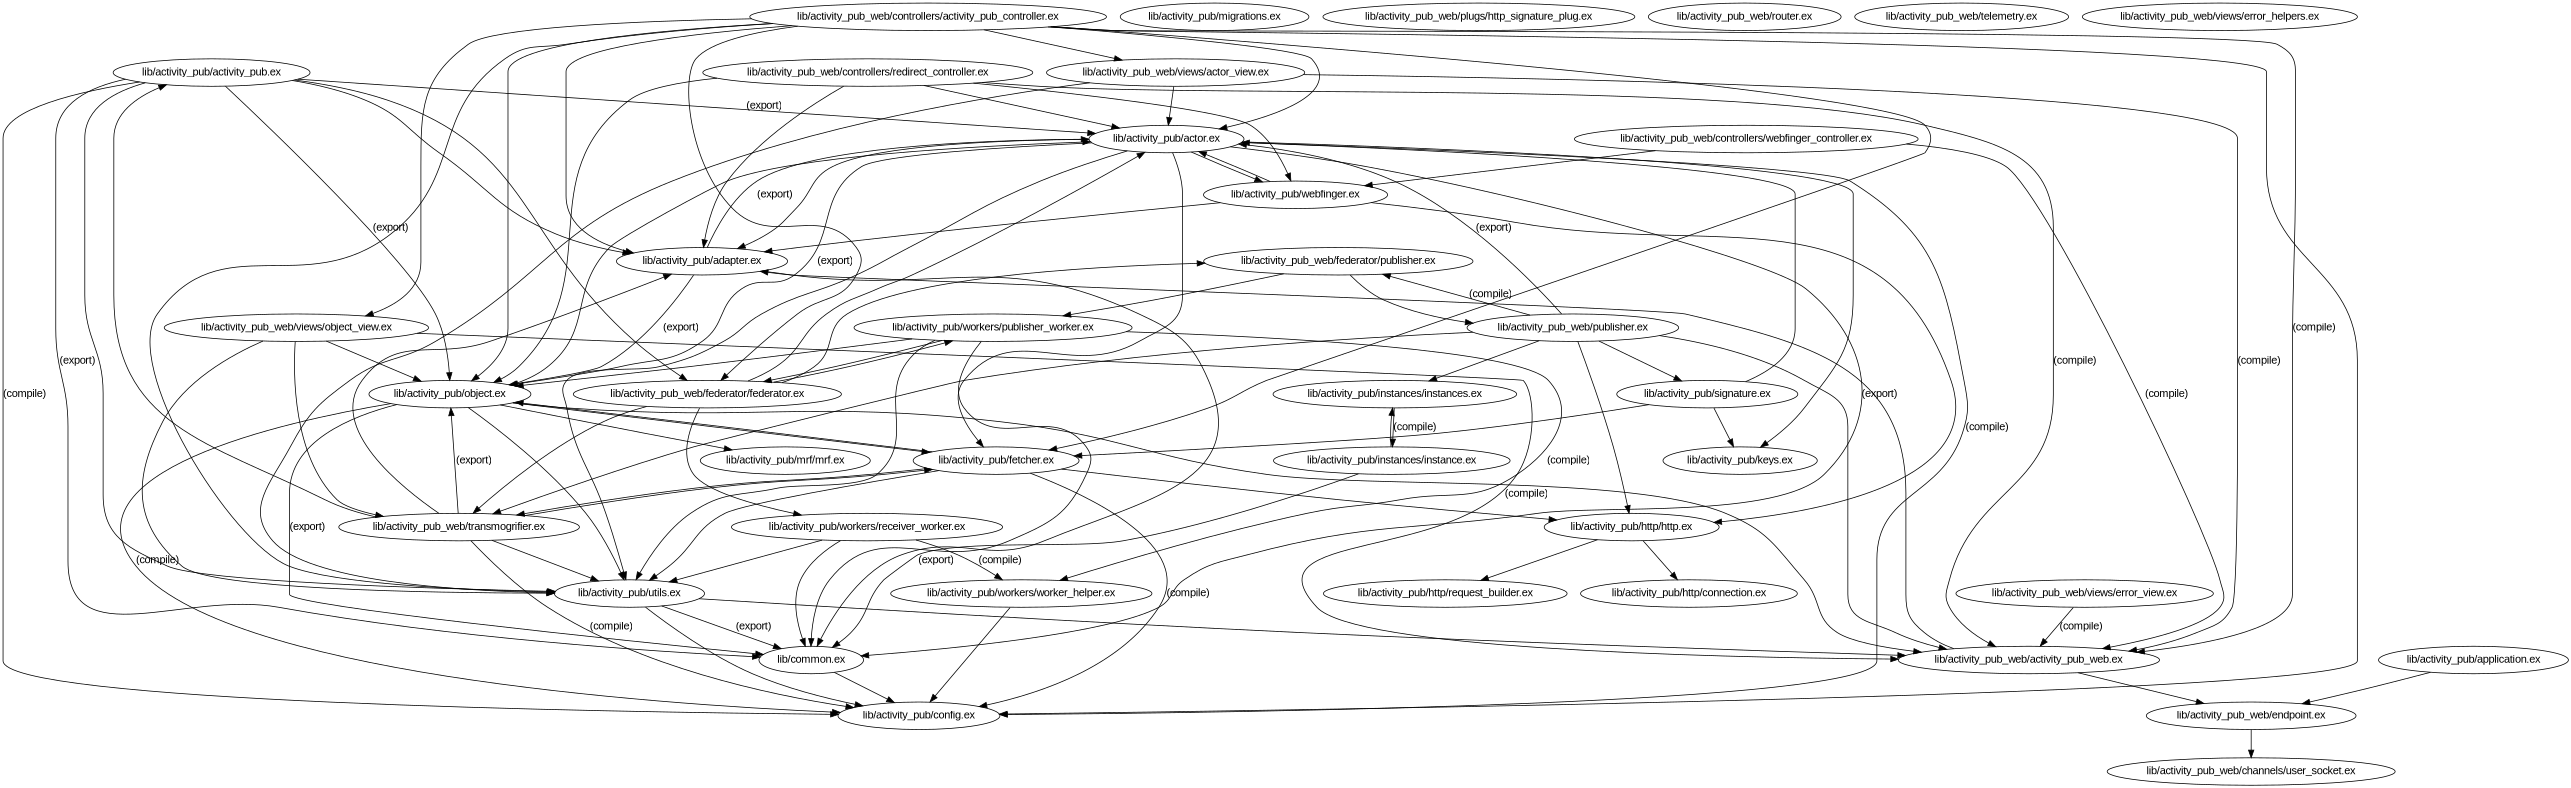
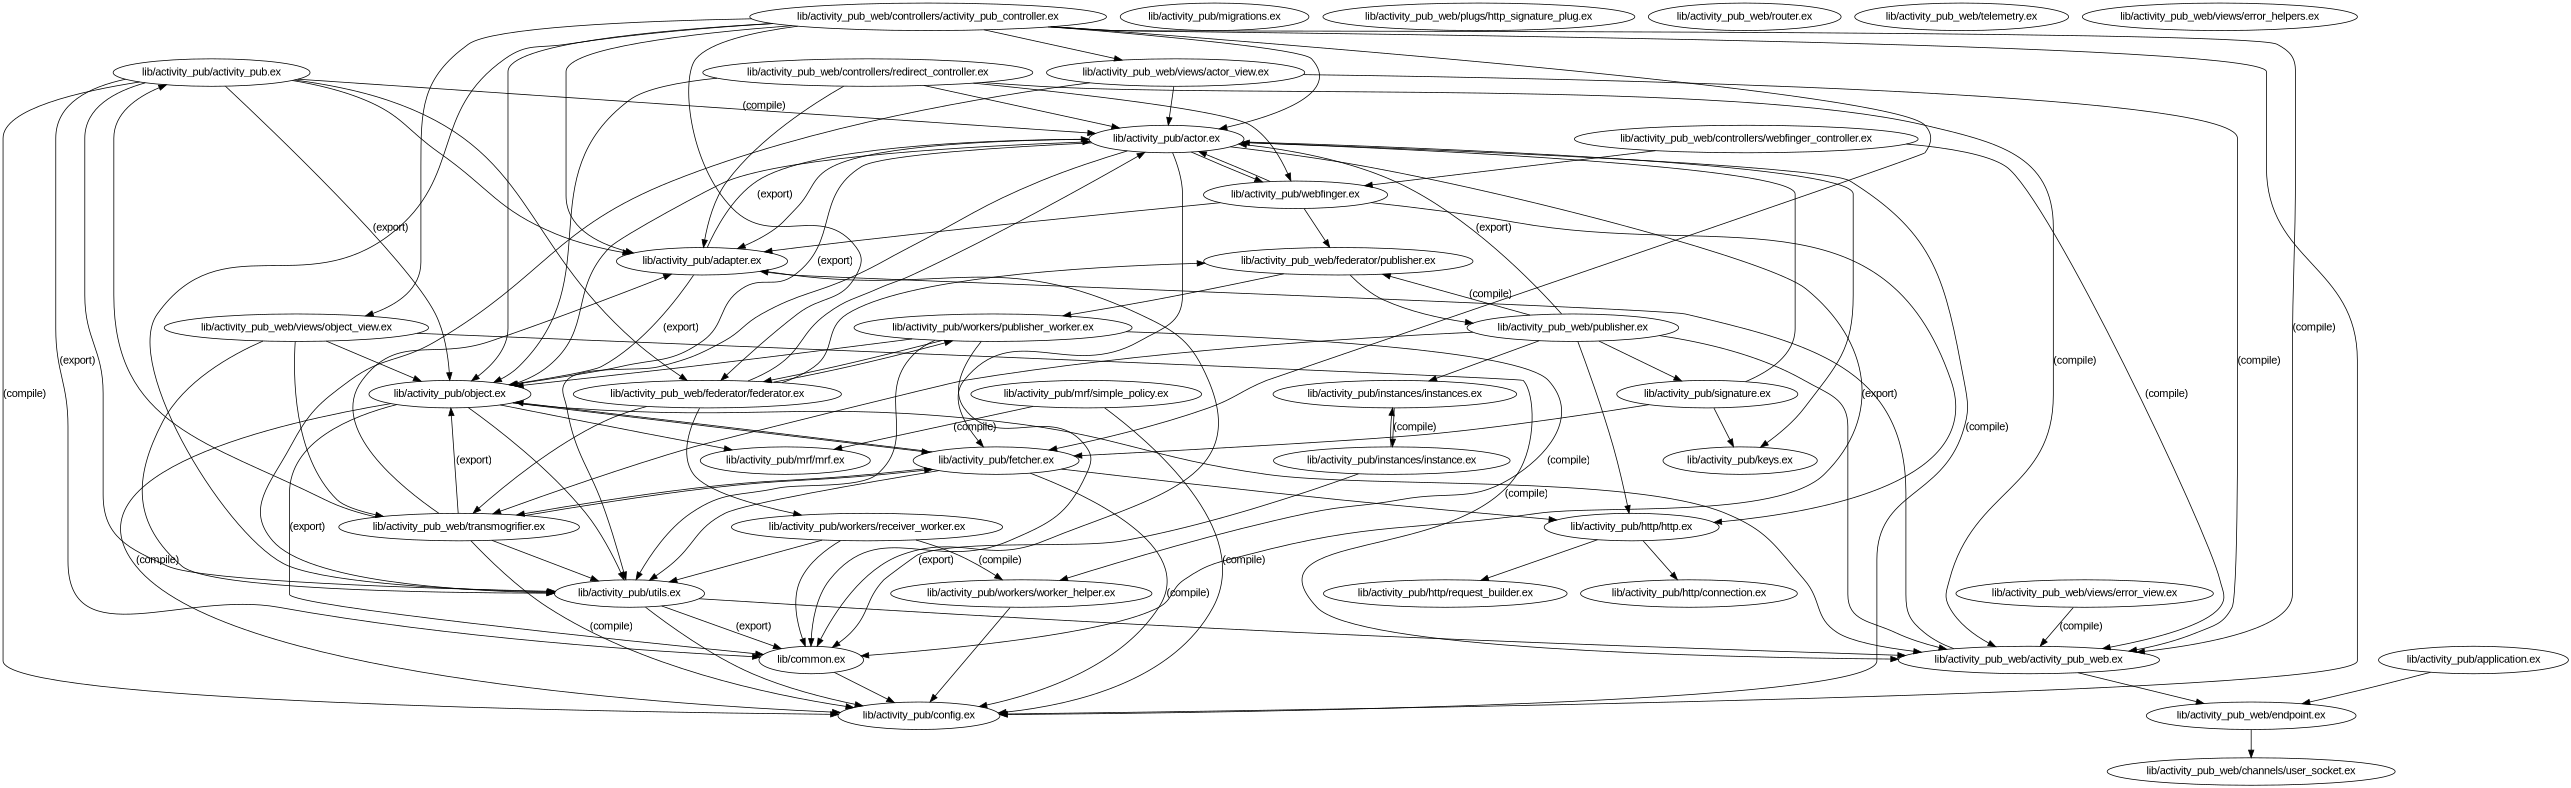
(764, 106) -> (764, 106)
none -> (1315, 225)
none -> (1086, 394)
